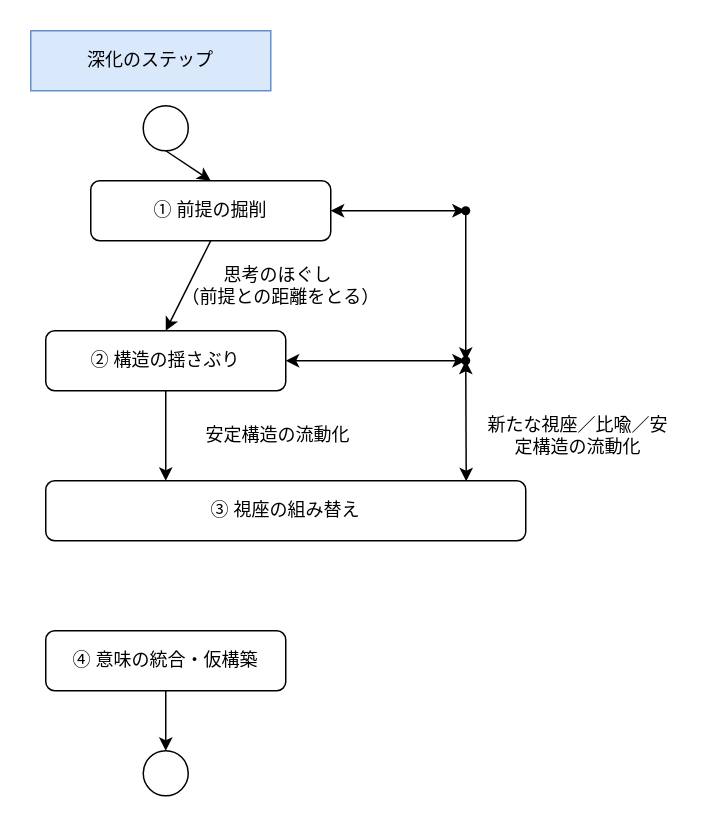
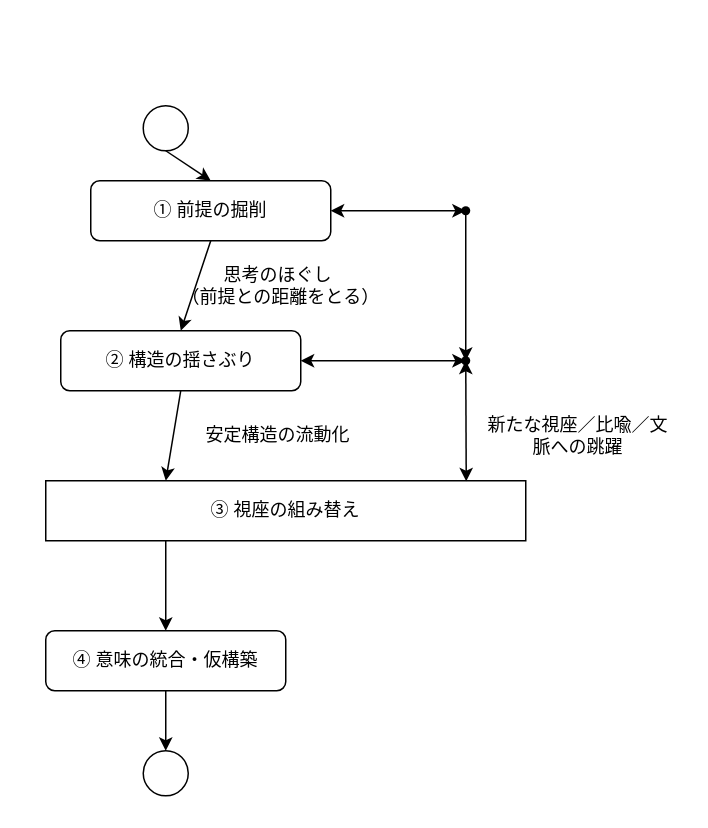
(151, 61) -> none
(166, 361) -> (181, 361)
(578, 436) -> (578, 436)
(286, 511) -> (286, 511)
none -> (166, 581)
